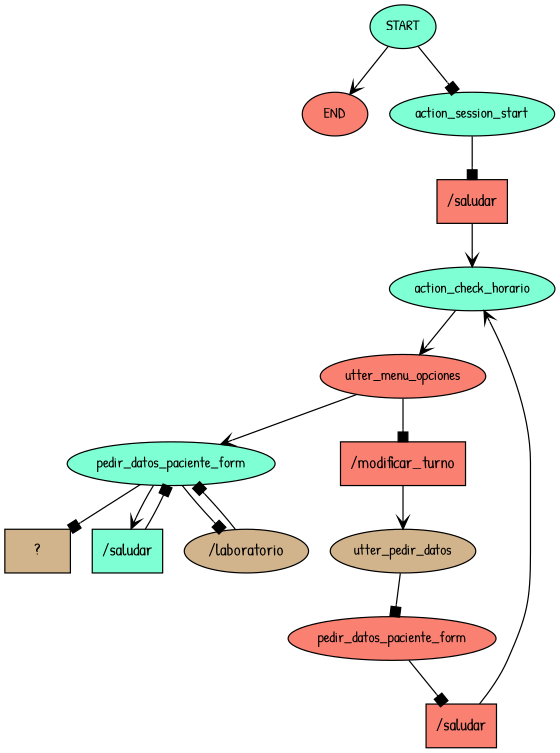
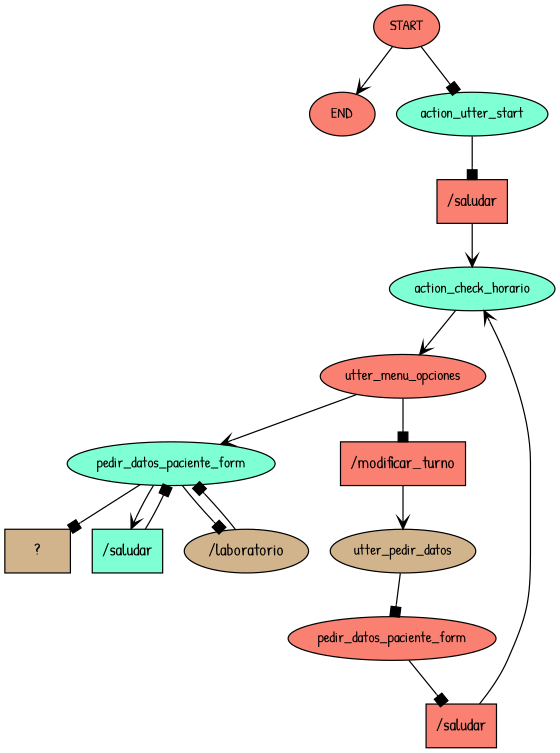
(403, 27) -> (407, 27)
(472, 114) -> (472, 114)
